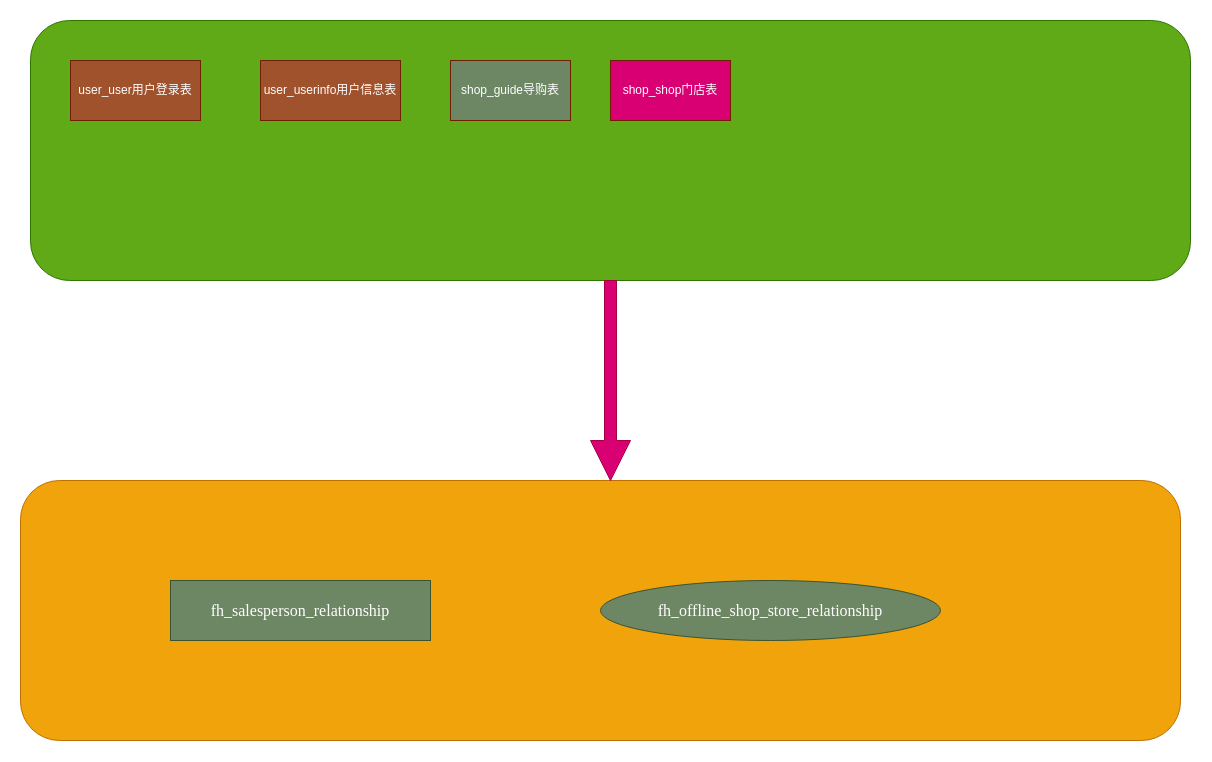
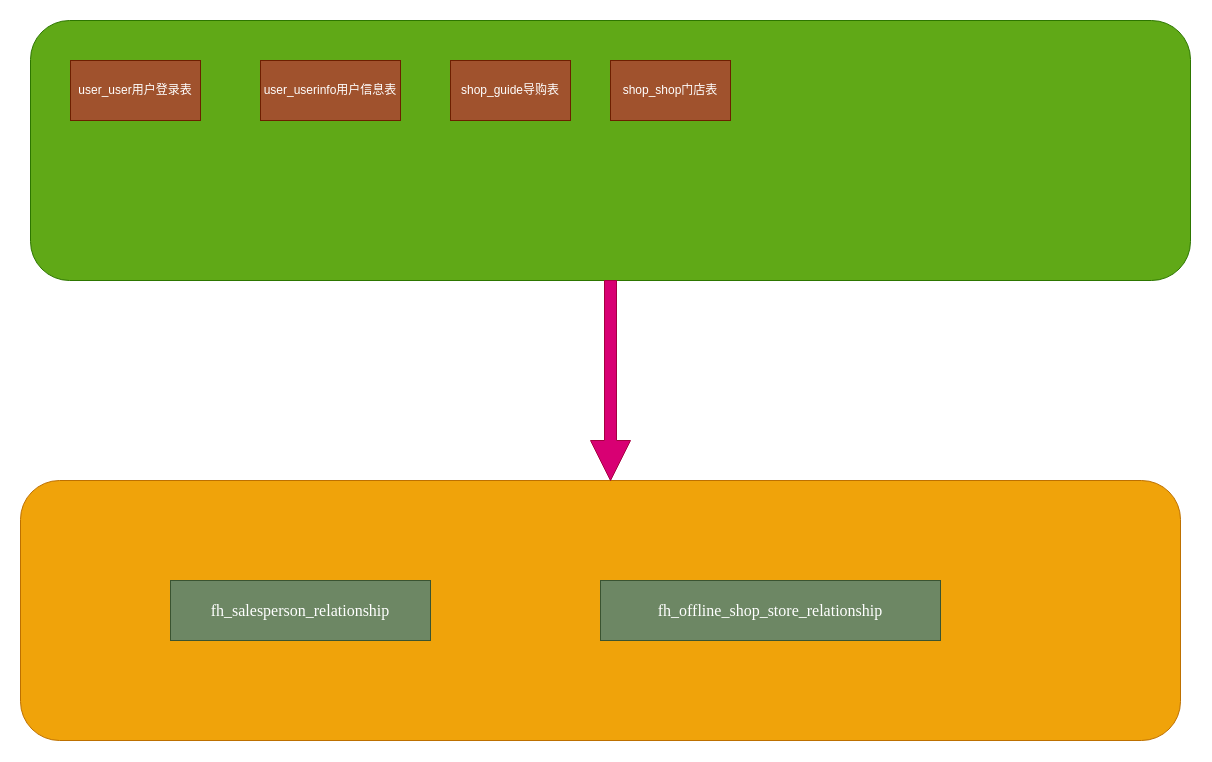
(511, 91) -> (511, 91)
(671, 91) -> (671, 91)
(771, 611) -> (771, 611)
